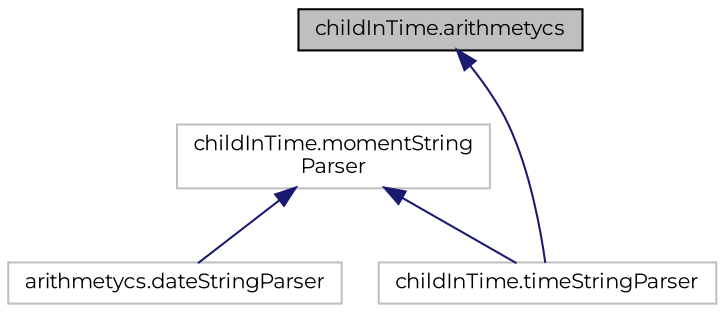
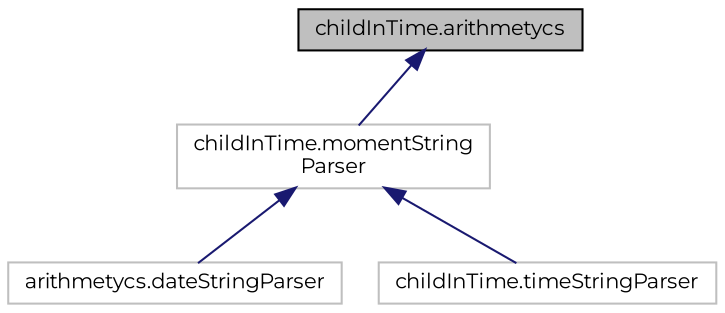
(522, 159) -> (385, 95)
